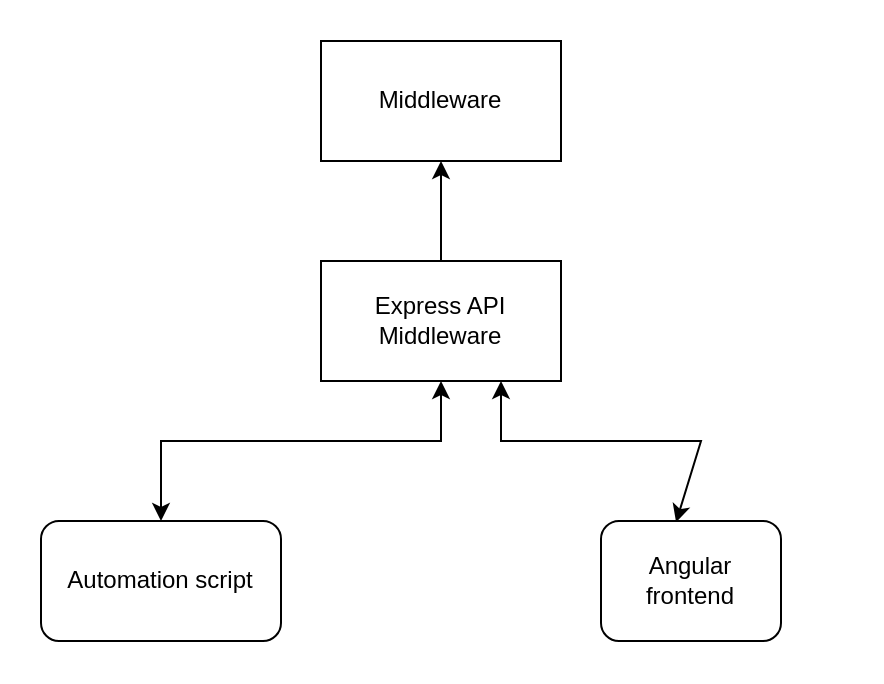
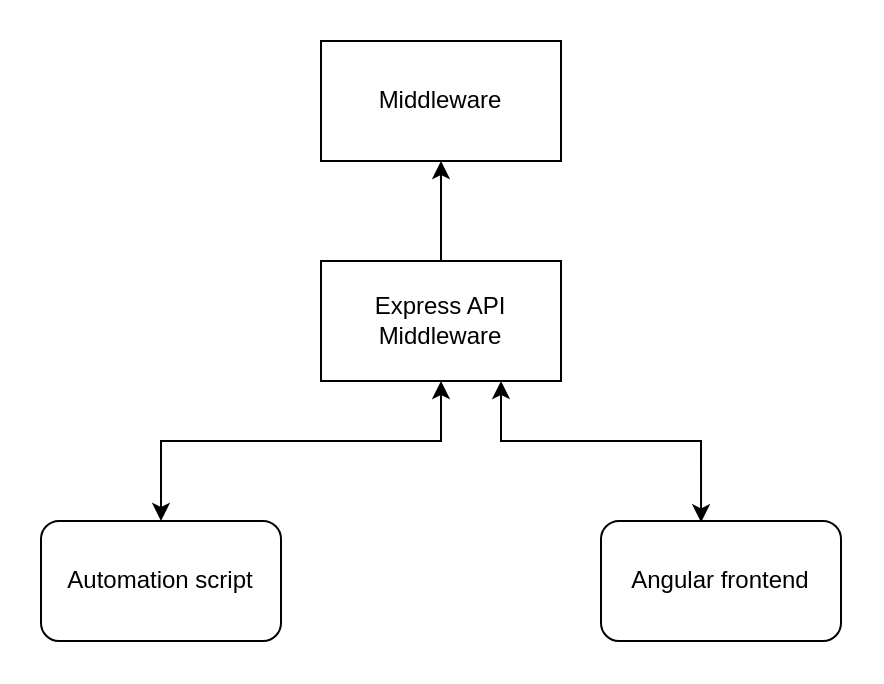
(691, 581) -> (721, 581)
